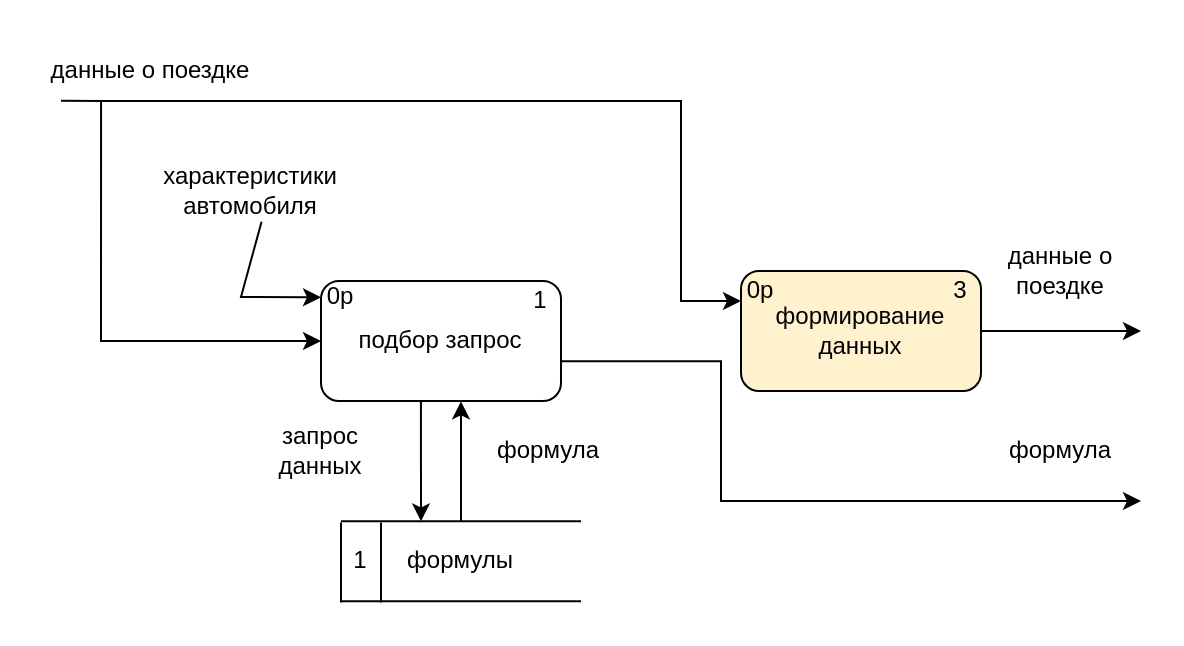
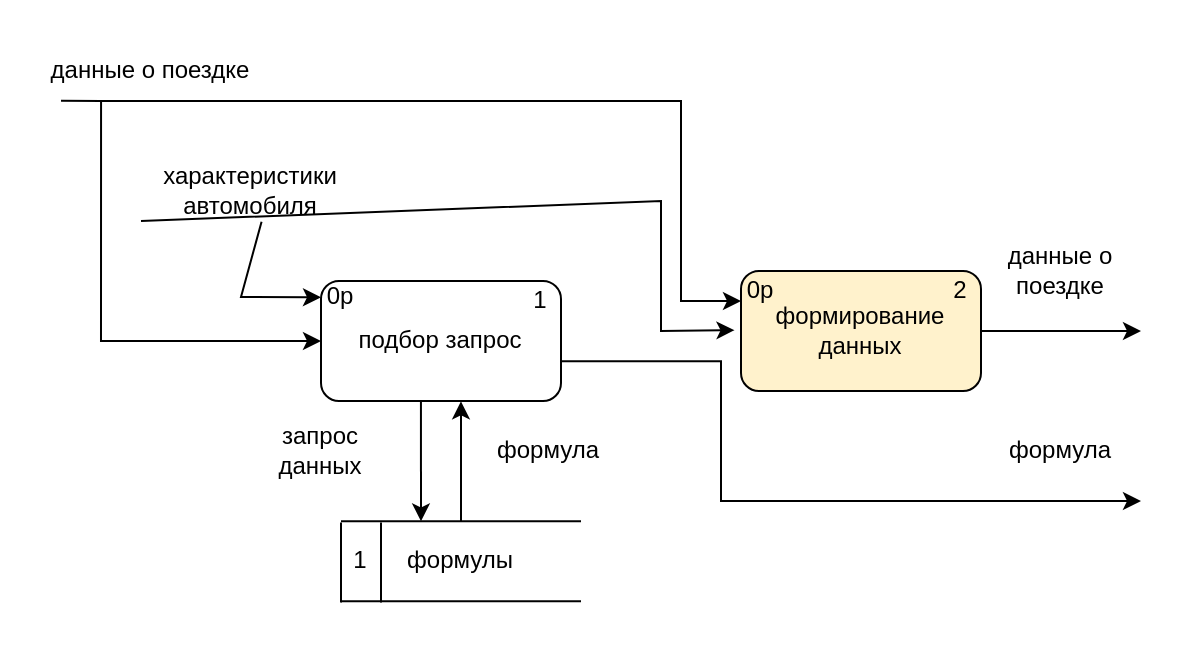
none -> (496, 207)
(961, 291) -> (961, 291)
